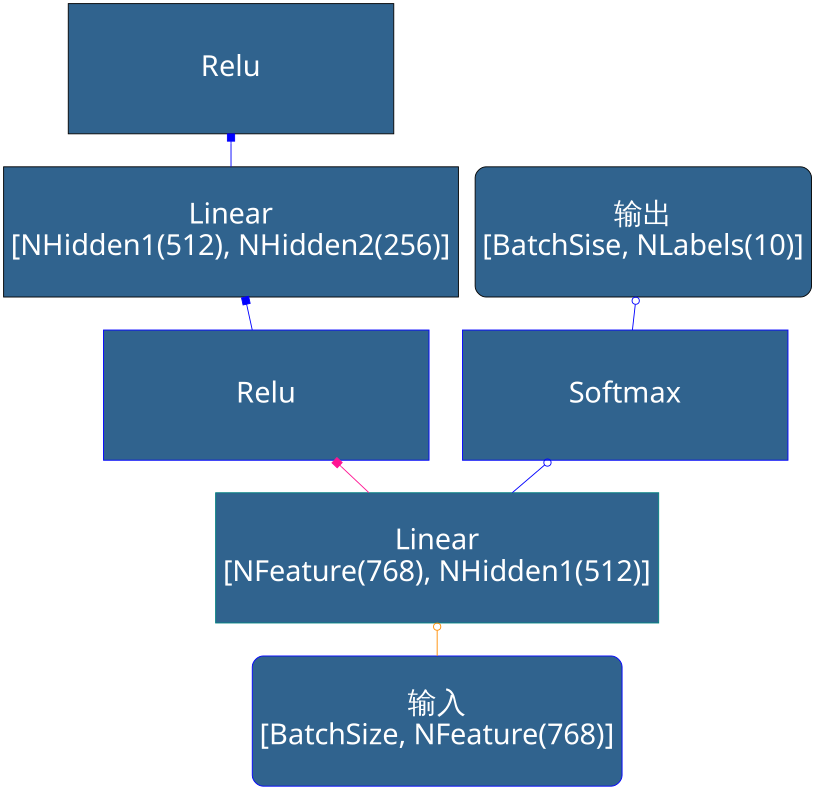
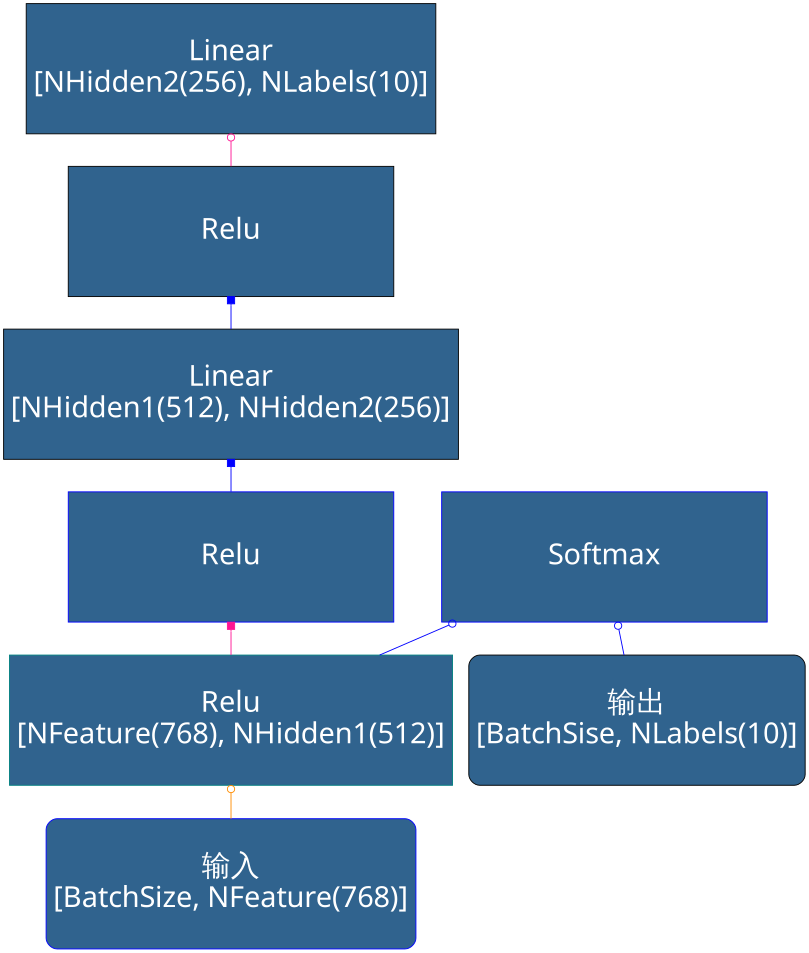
none -> (231, 69)
(634, 317) -> (621, 642)
(437, 558) -> (231, 720)
